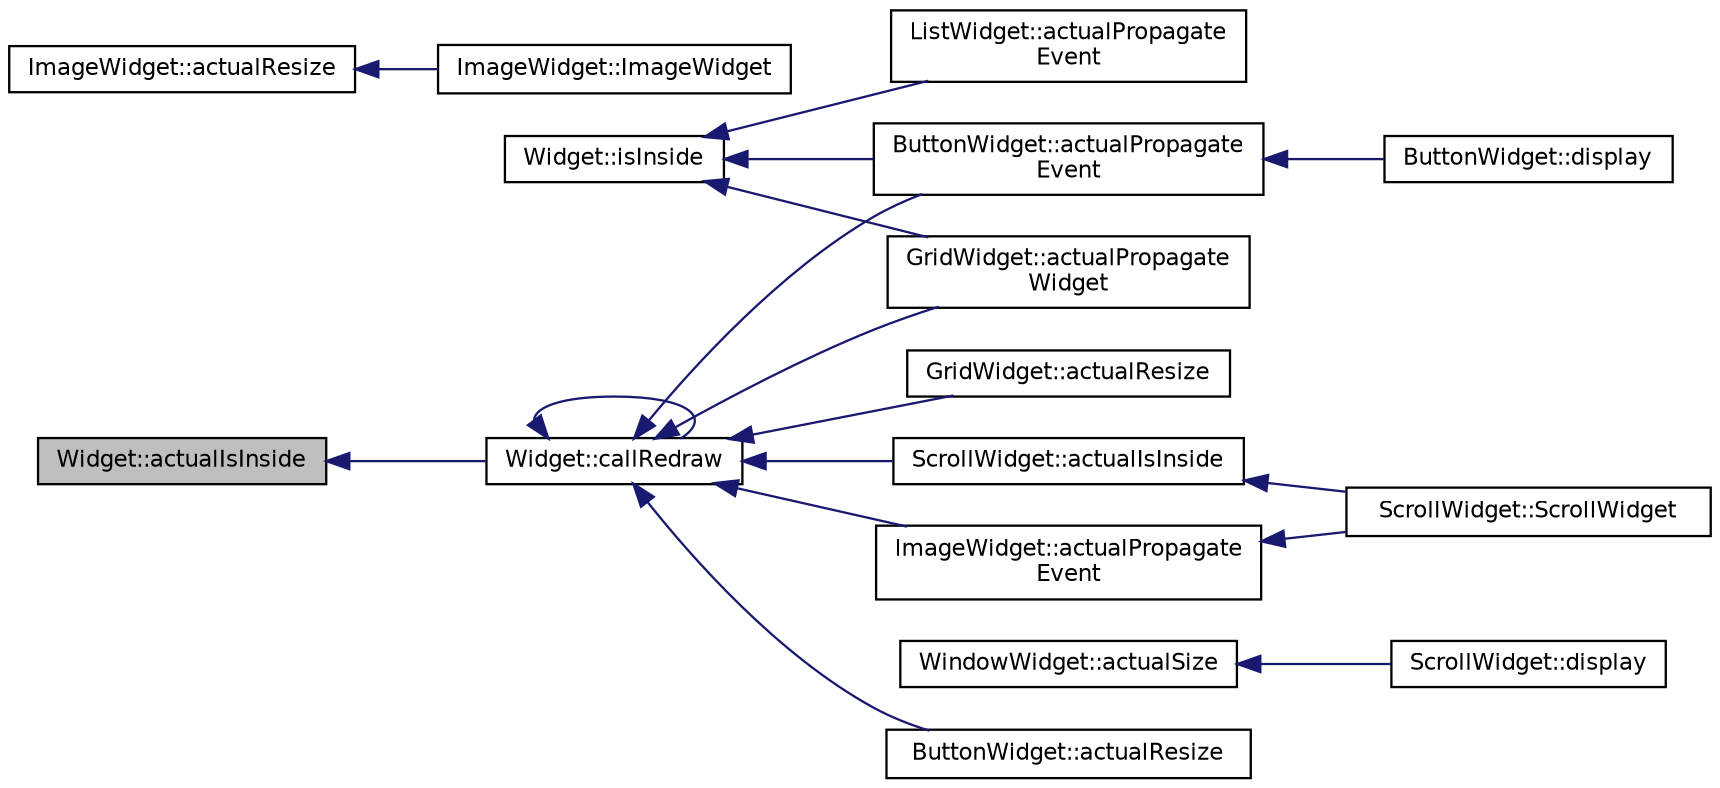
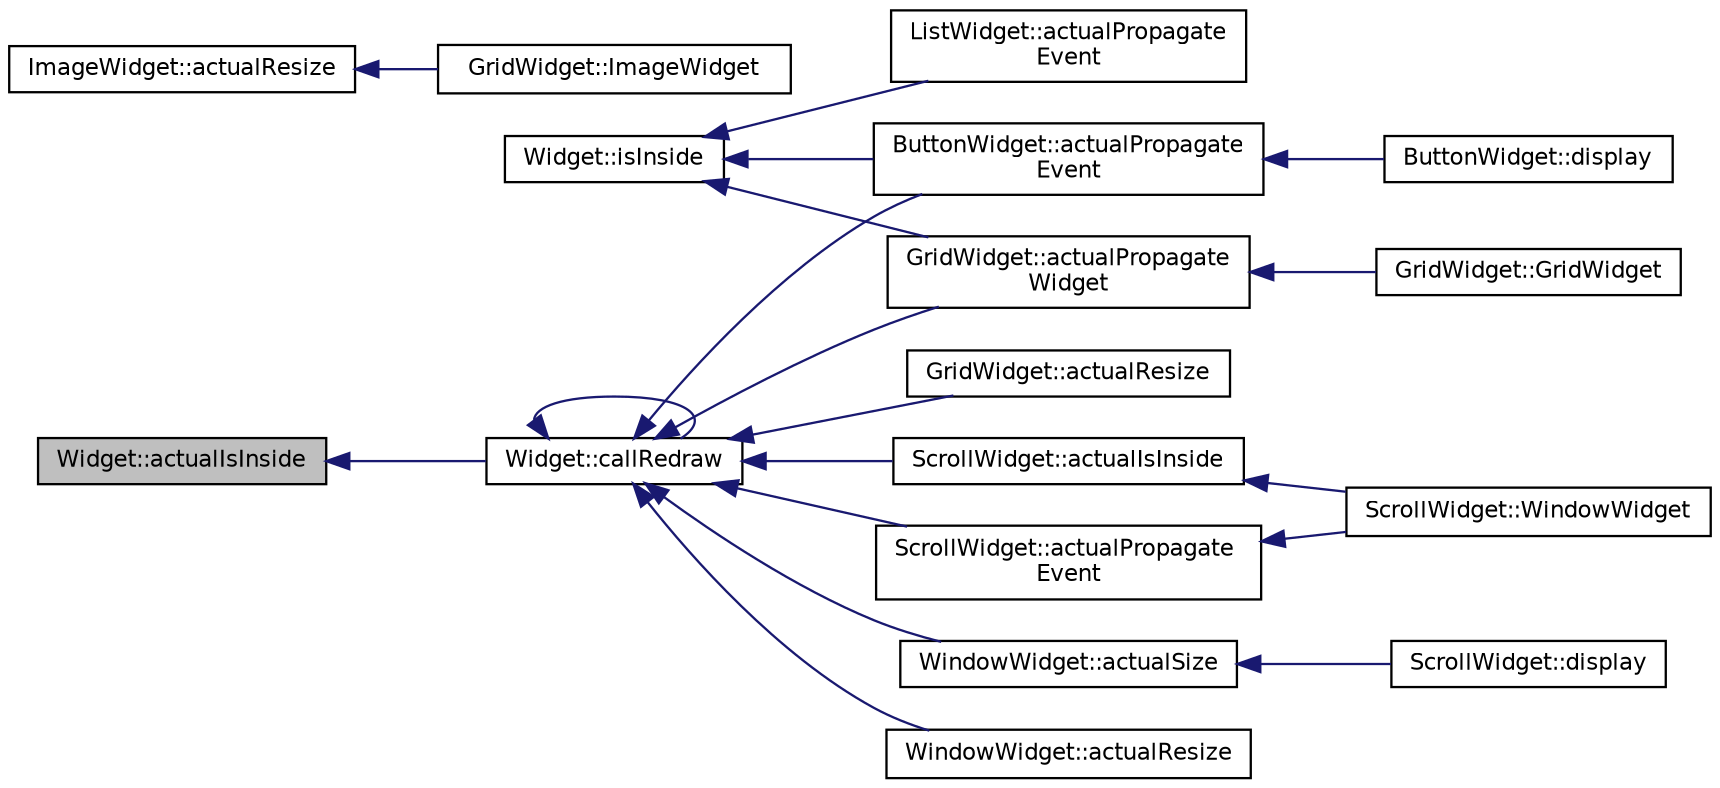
(614, 69) -> (614, 69)
none -> (1529, 272)
(1529, 512) -> (1529, 512)
(1069, 563) -> (1069, 563)
none -> (796, 582)
(1069, 754) -> (1069, 754)
